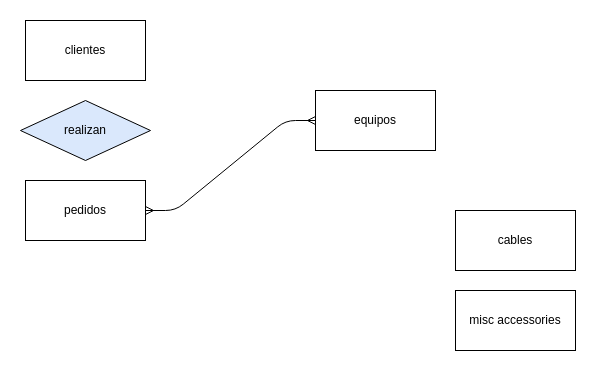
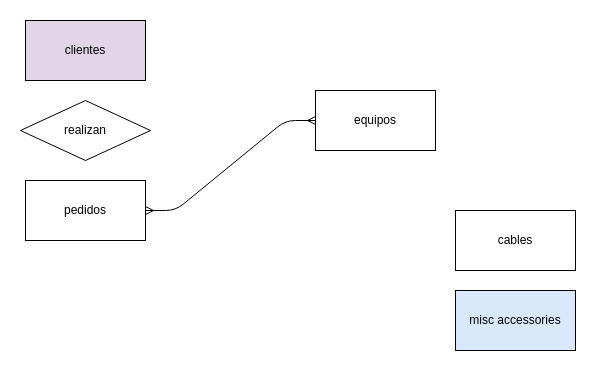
(86, 51) -> (86, 51)
(86, 131) -> (86, 131)
(516, 321) -> (516, 321)
